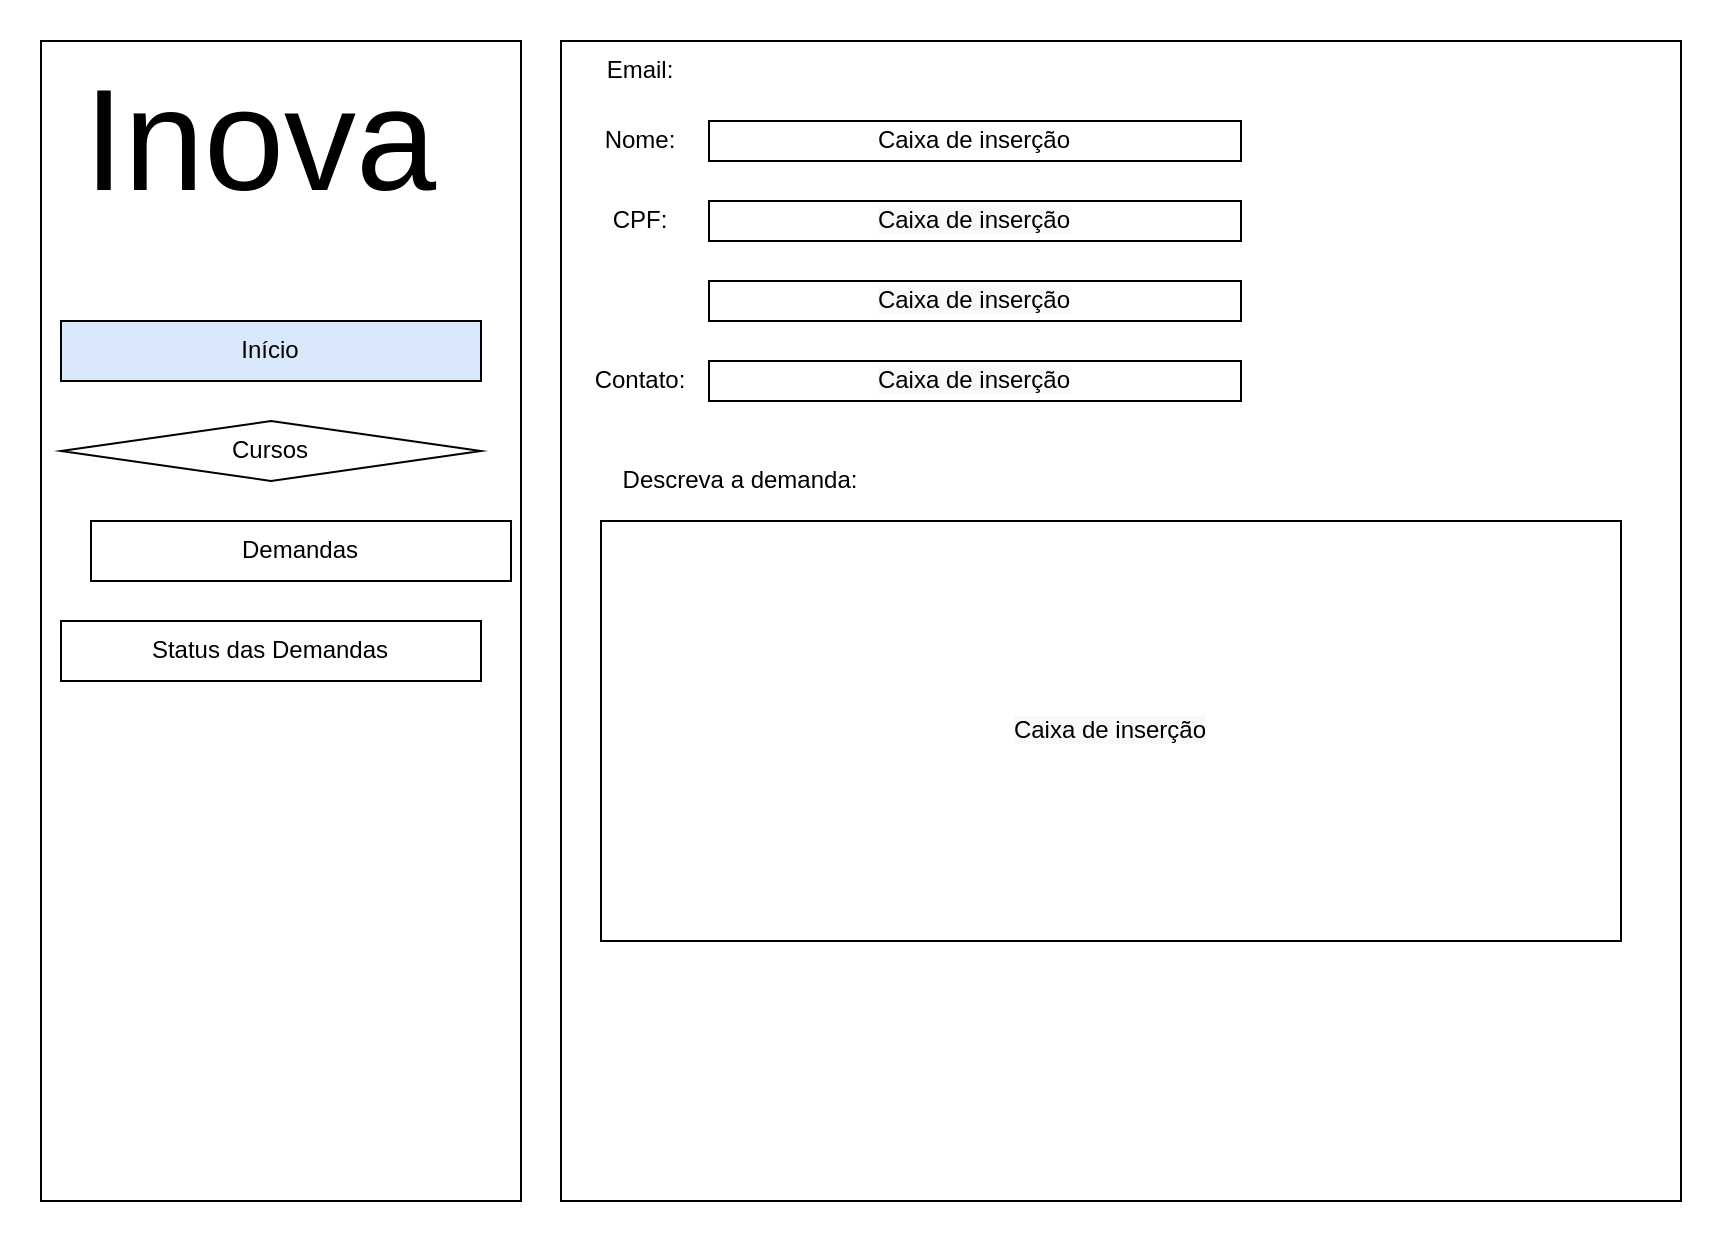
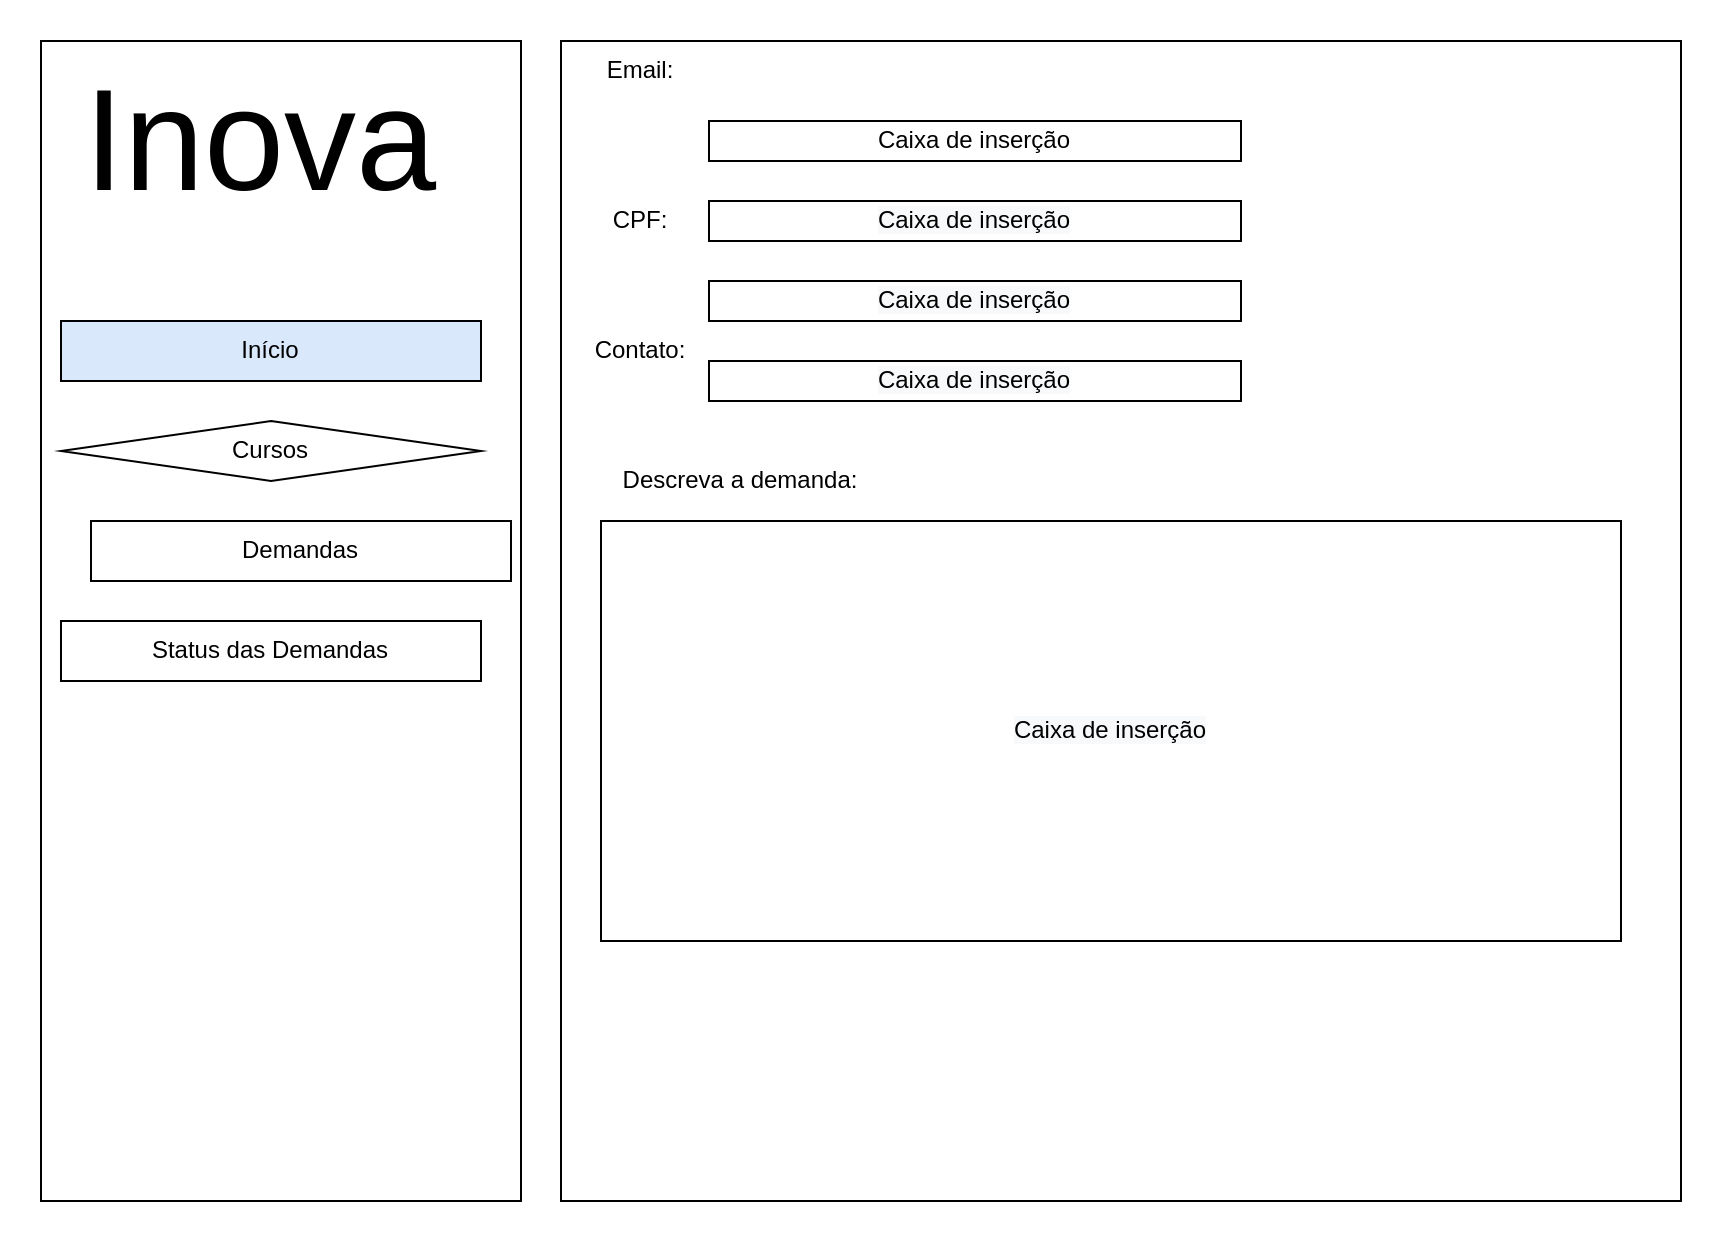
(641, 141) -> none
(641, 381) -> (641, 351)
